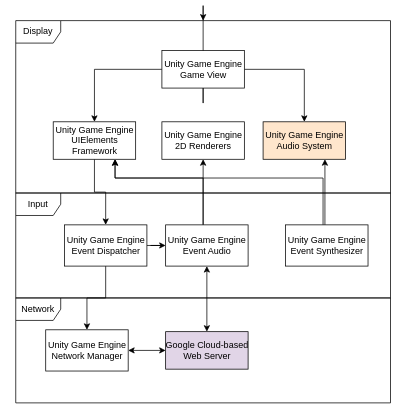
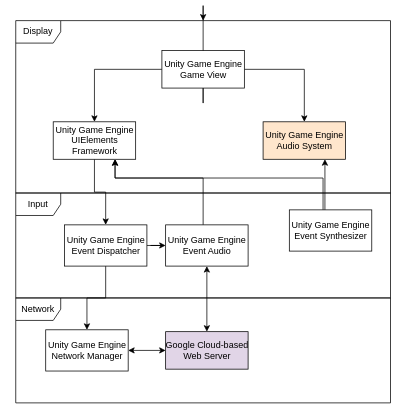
(203, 141) -> none
(203, 166) -> none
(327, 246) -> (330, 231)
